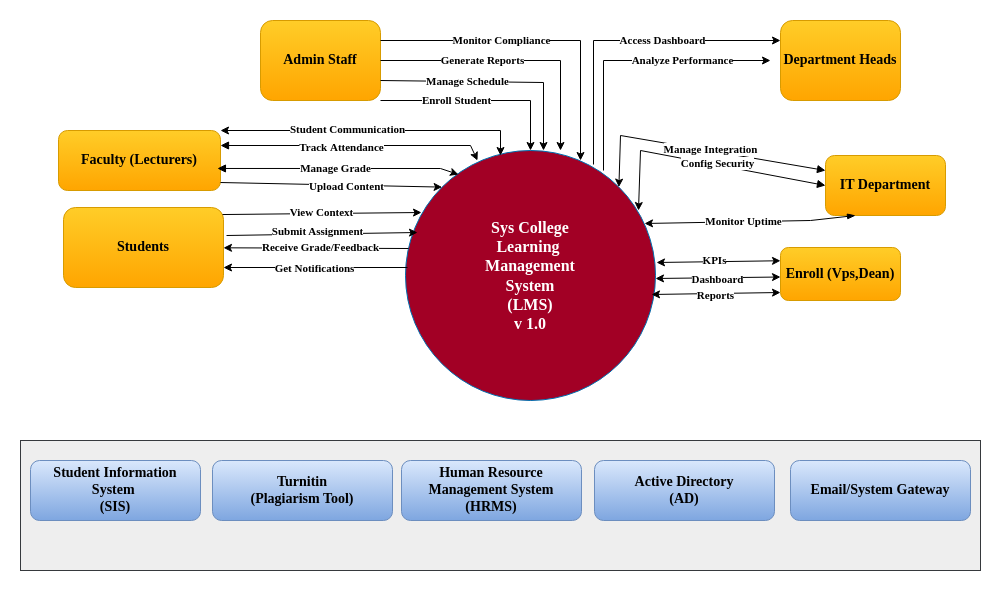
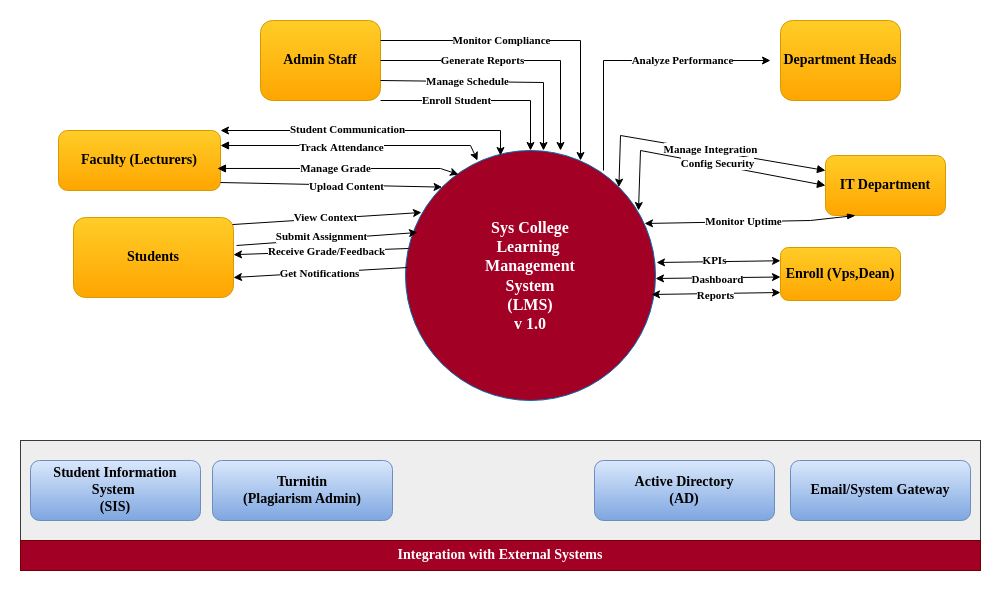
(622, 41) -> none
(144, 248) -> (154, 258)
(303, 491) -> (303, 491)
(492, 491) -> none
none -> (501, 556)
